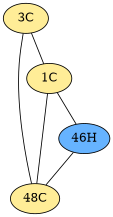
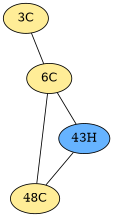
(49, 78) -> (49, 78)
(20, 109) -> none
(84, 139) -> (84, 139)
